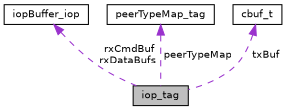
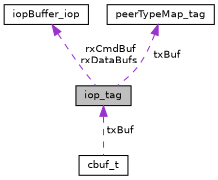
(197, 55) -> (166, 55)
(229, 71) -> (104, 136)
